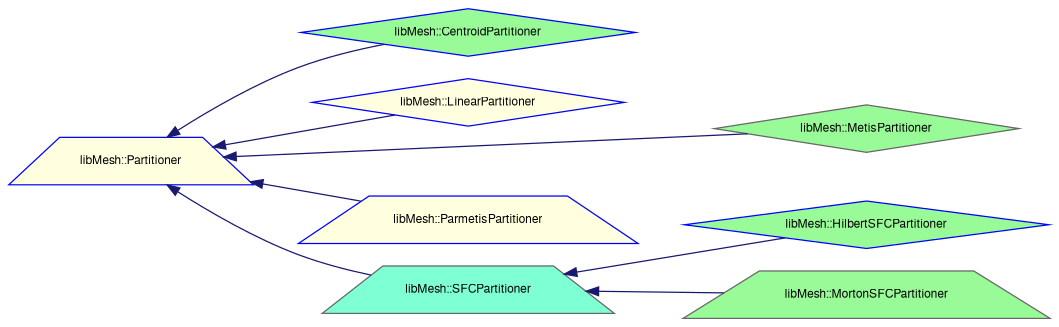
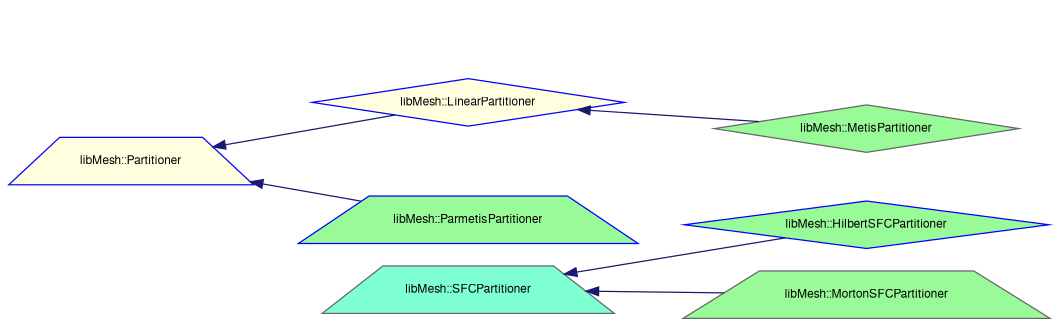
(468, 32) -> none
(492, 145) -> (675, 116)
(468, 220) -> (468, 220)
(270, 243) -> none
